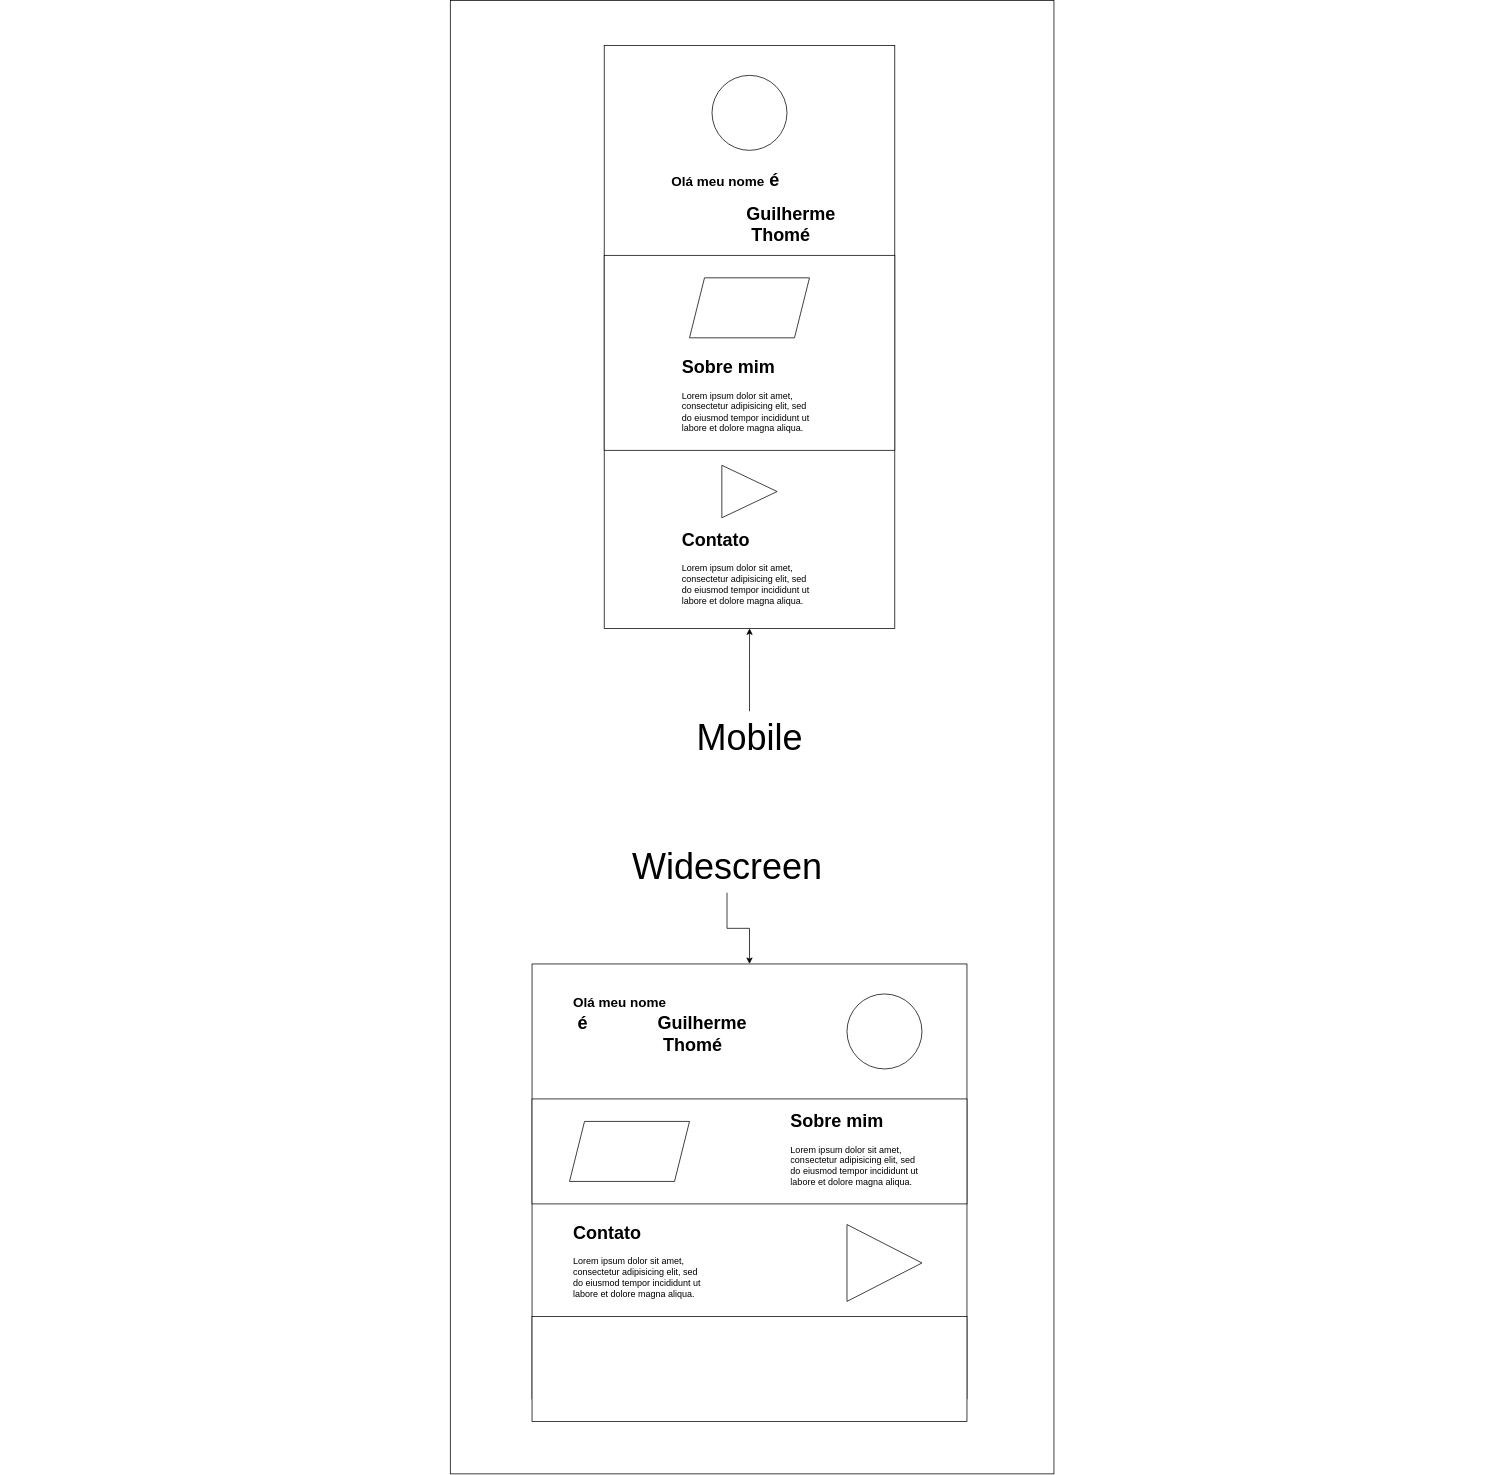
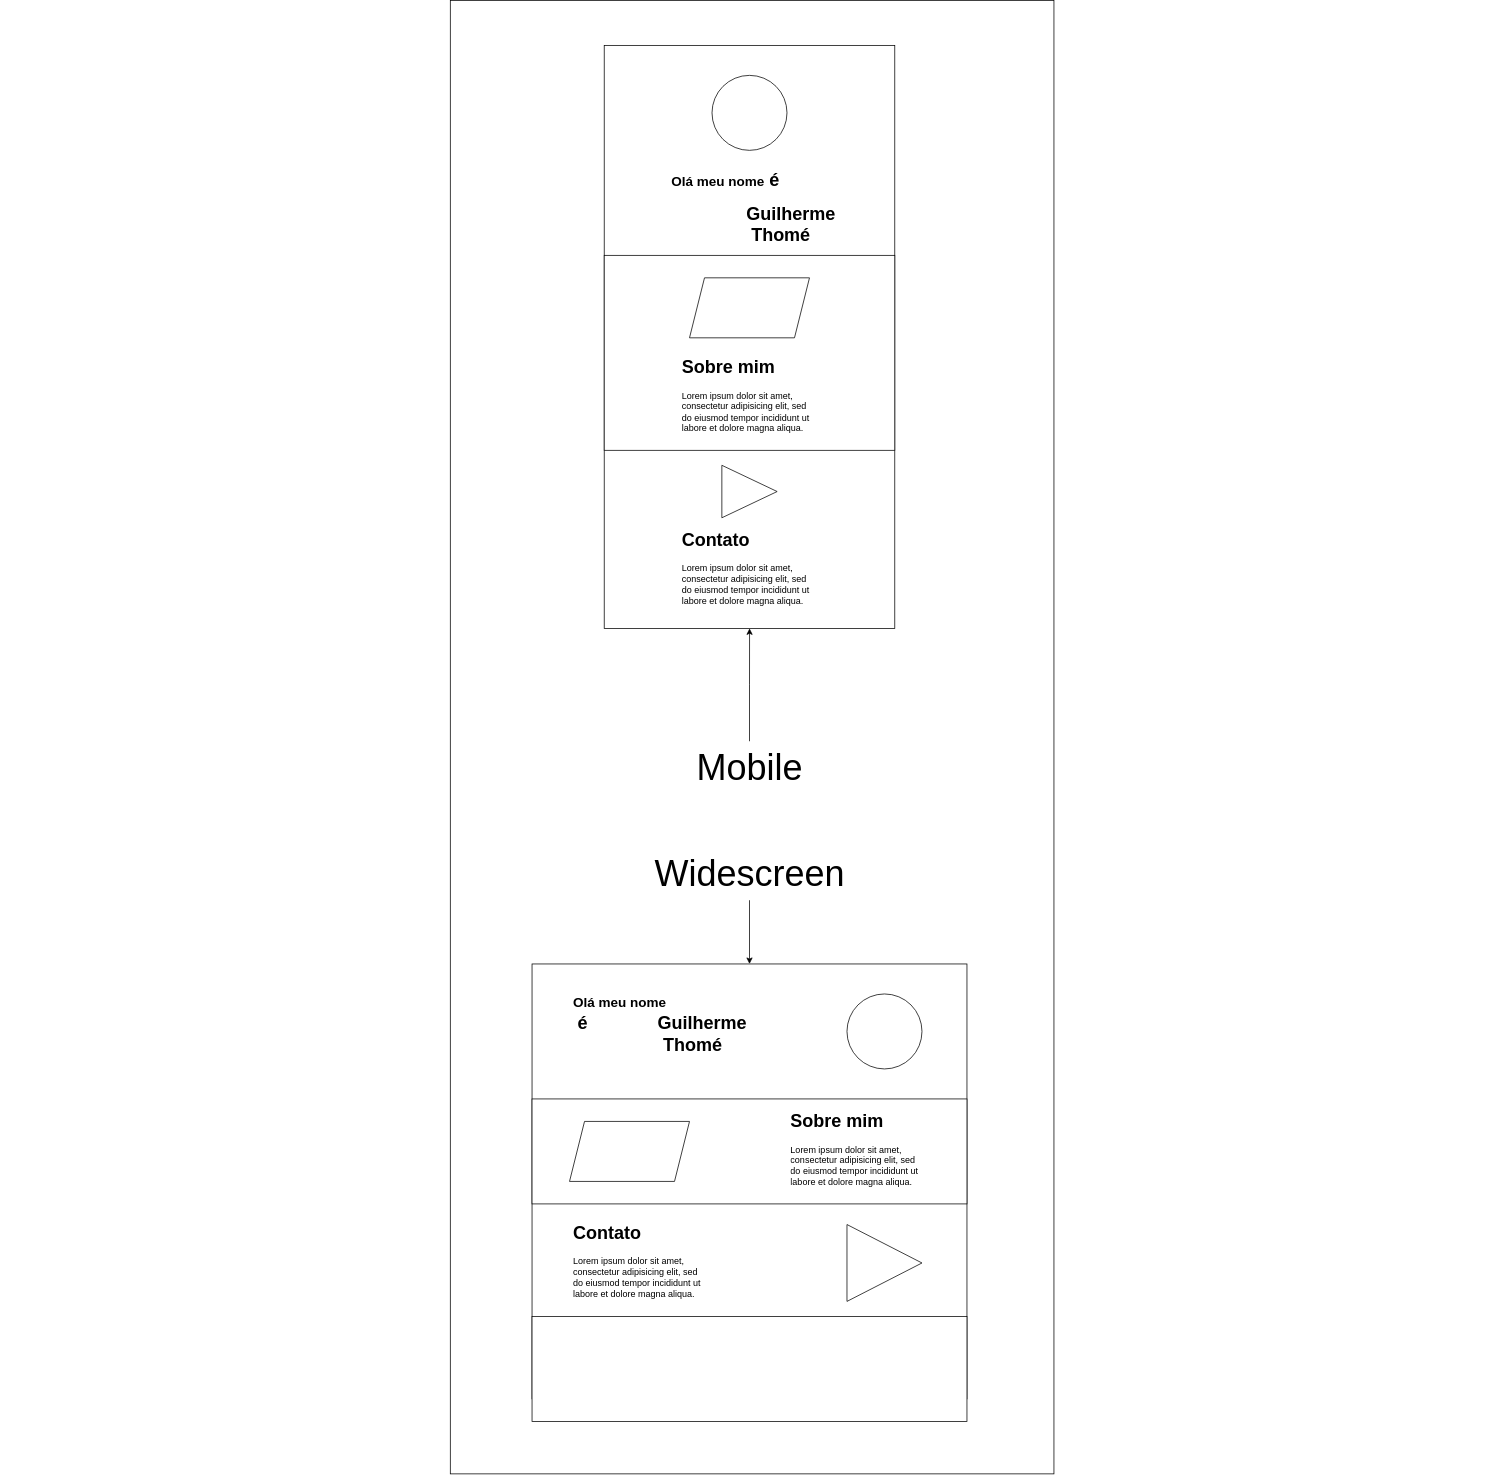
(750, 738) -> (750, 768)
(727, 867) -> (750, 874)
